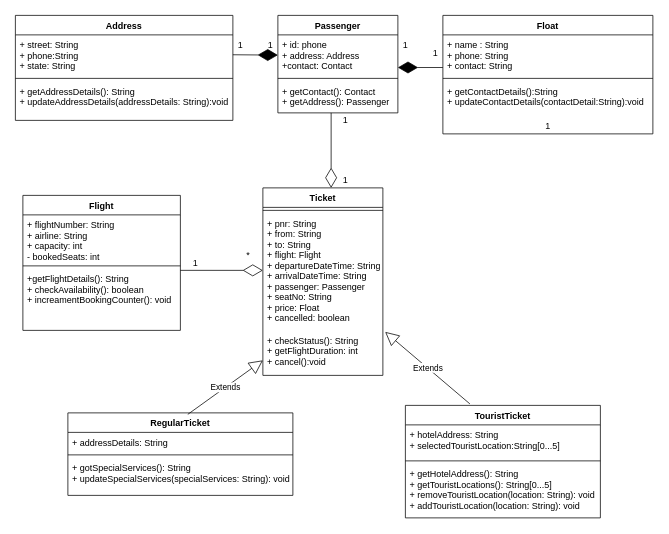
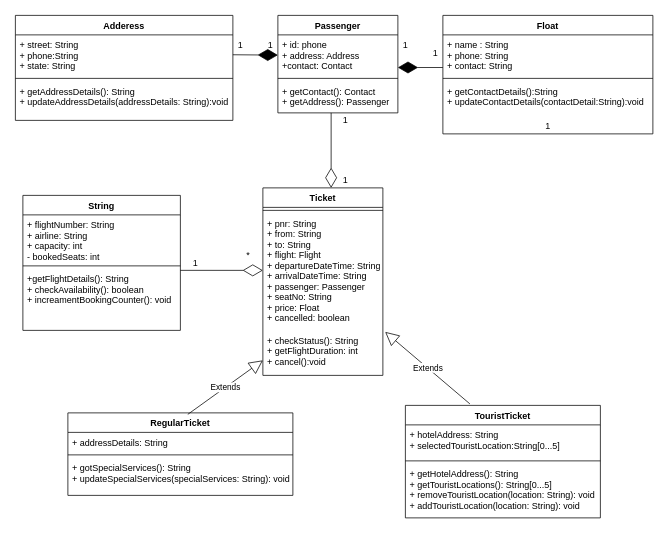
(124, 26) -> (124, 26)
(101, 206) -> (101, 206)
